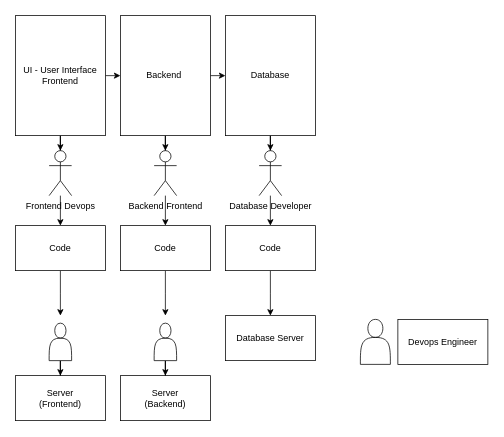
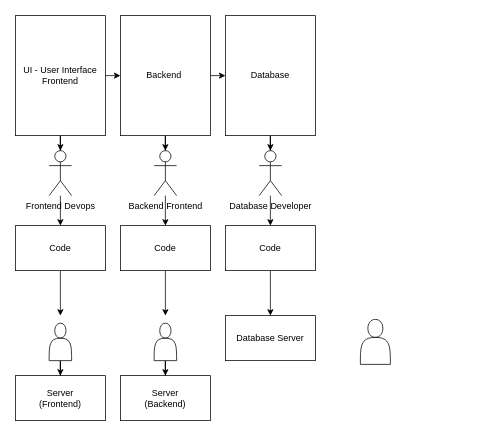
(443, 342) -> none
